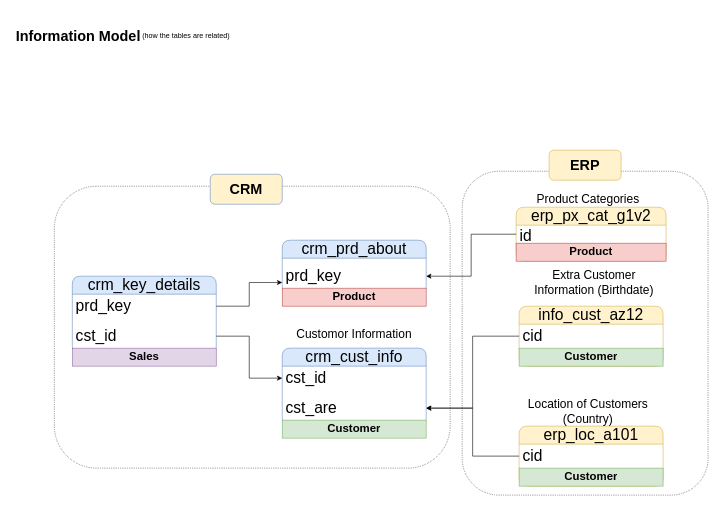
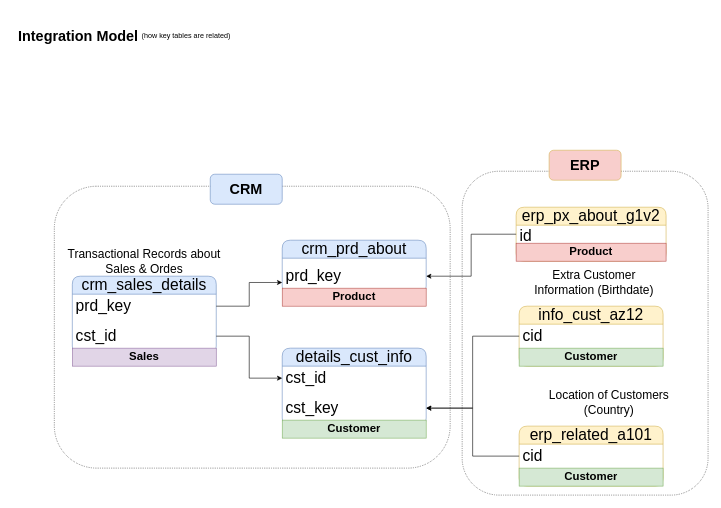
(78, 36) -> (78, 36)
(186, 36) -> (186, 36)
(585, 165) -> (585, 165)
(246, 189) -> (246, 189)
(588, 198) -> none
(591, 216) -> (591, 216)
none -> (144, 261)
(144, 285) -> (144, 285)
(354, 333) -> none
(354, 357) -> (354, 357)
(316, 408) -> (316, 408)
(588, 411) -> (609, 402)
(591, 435) -> (591, 435)
